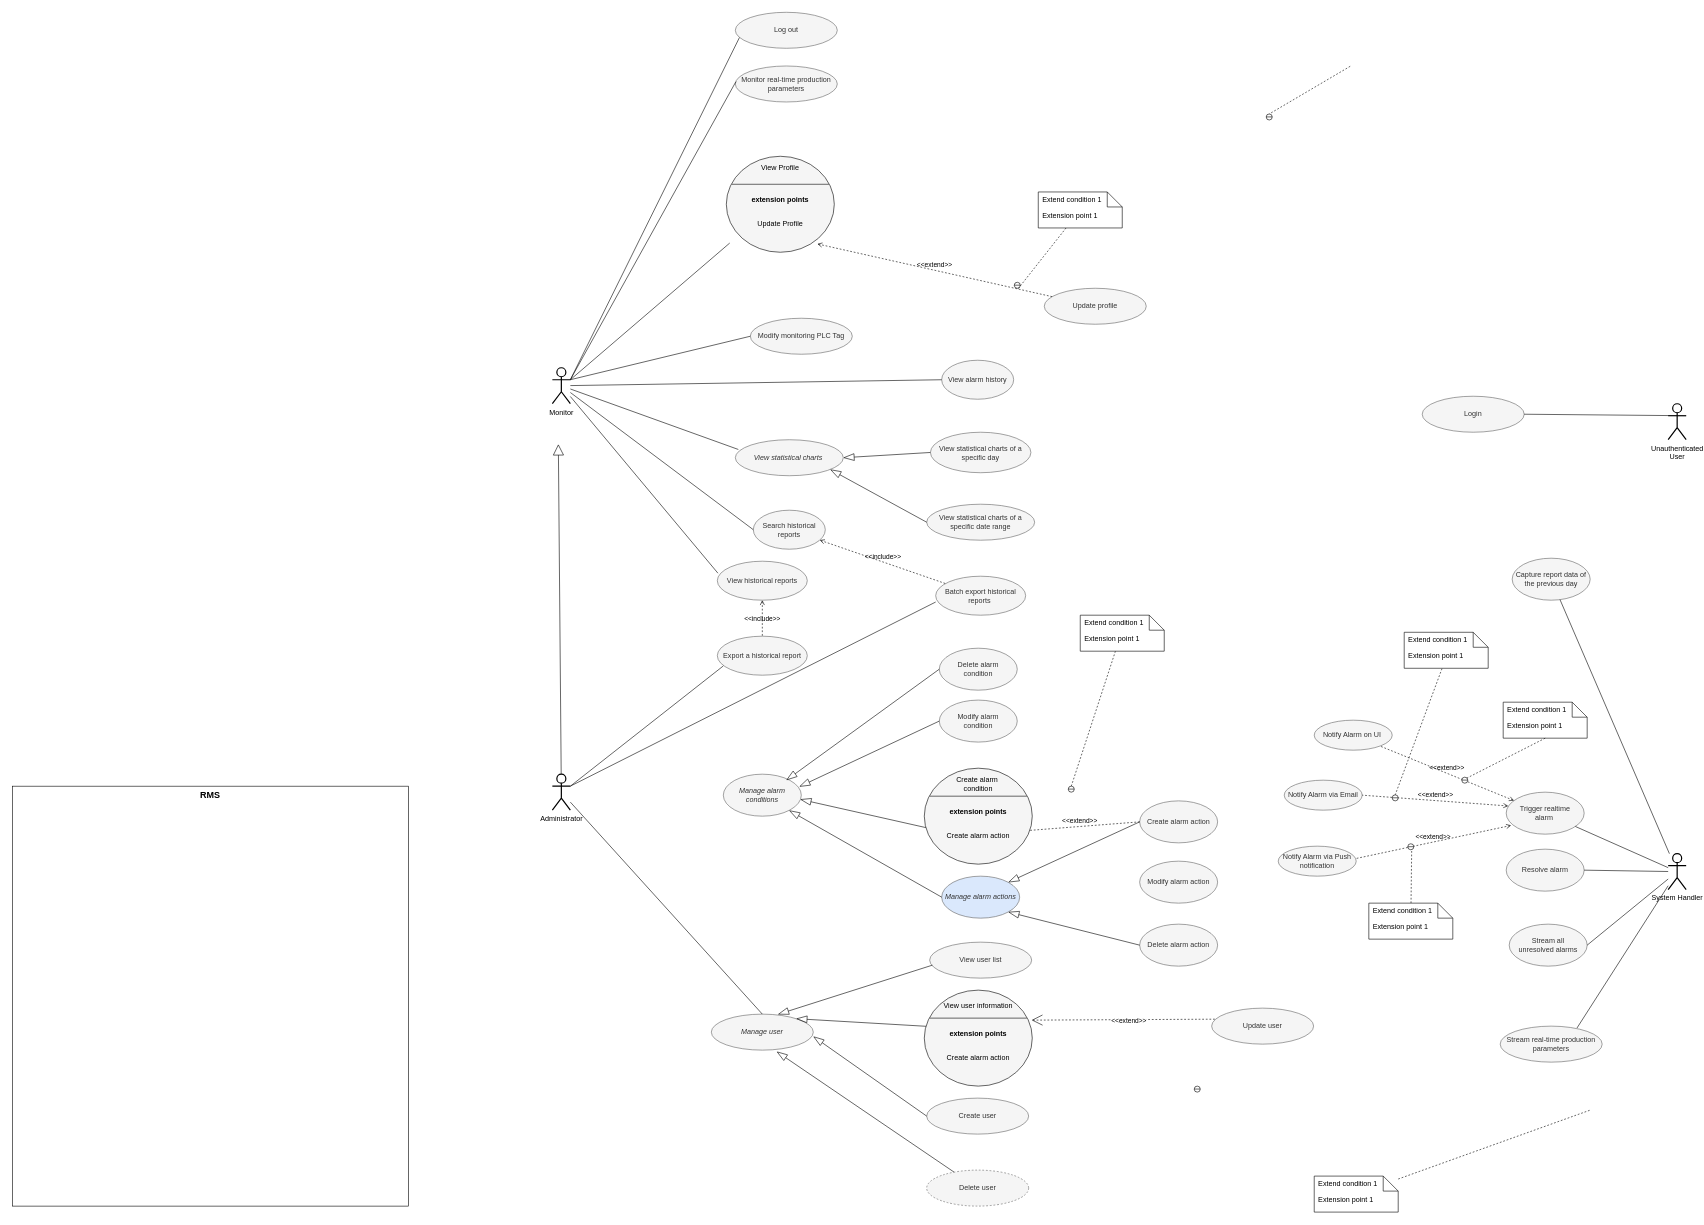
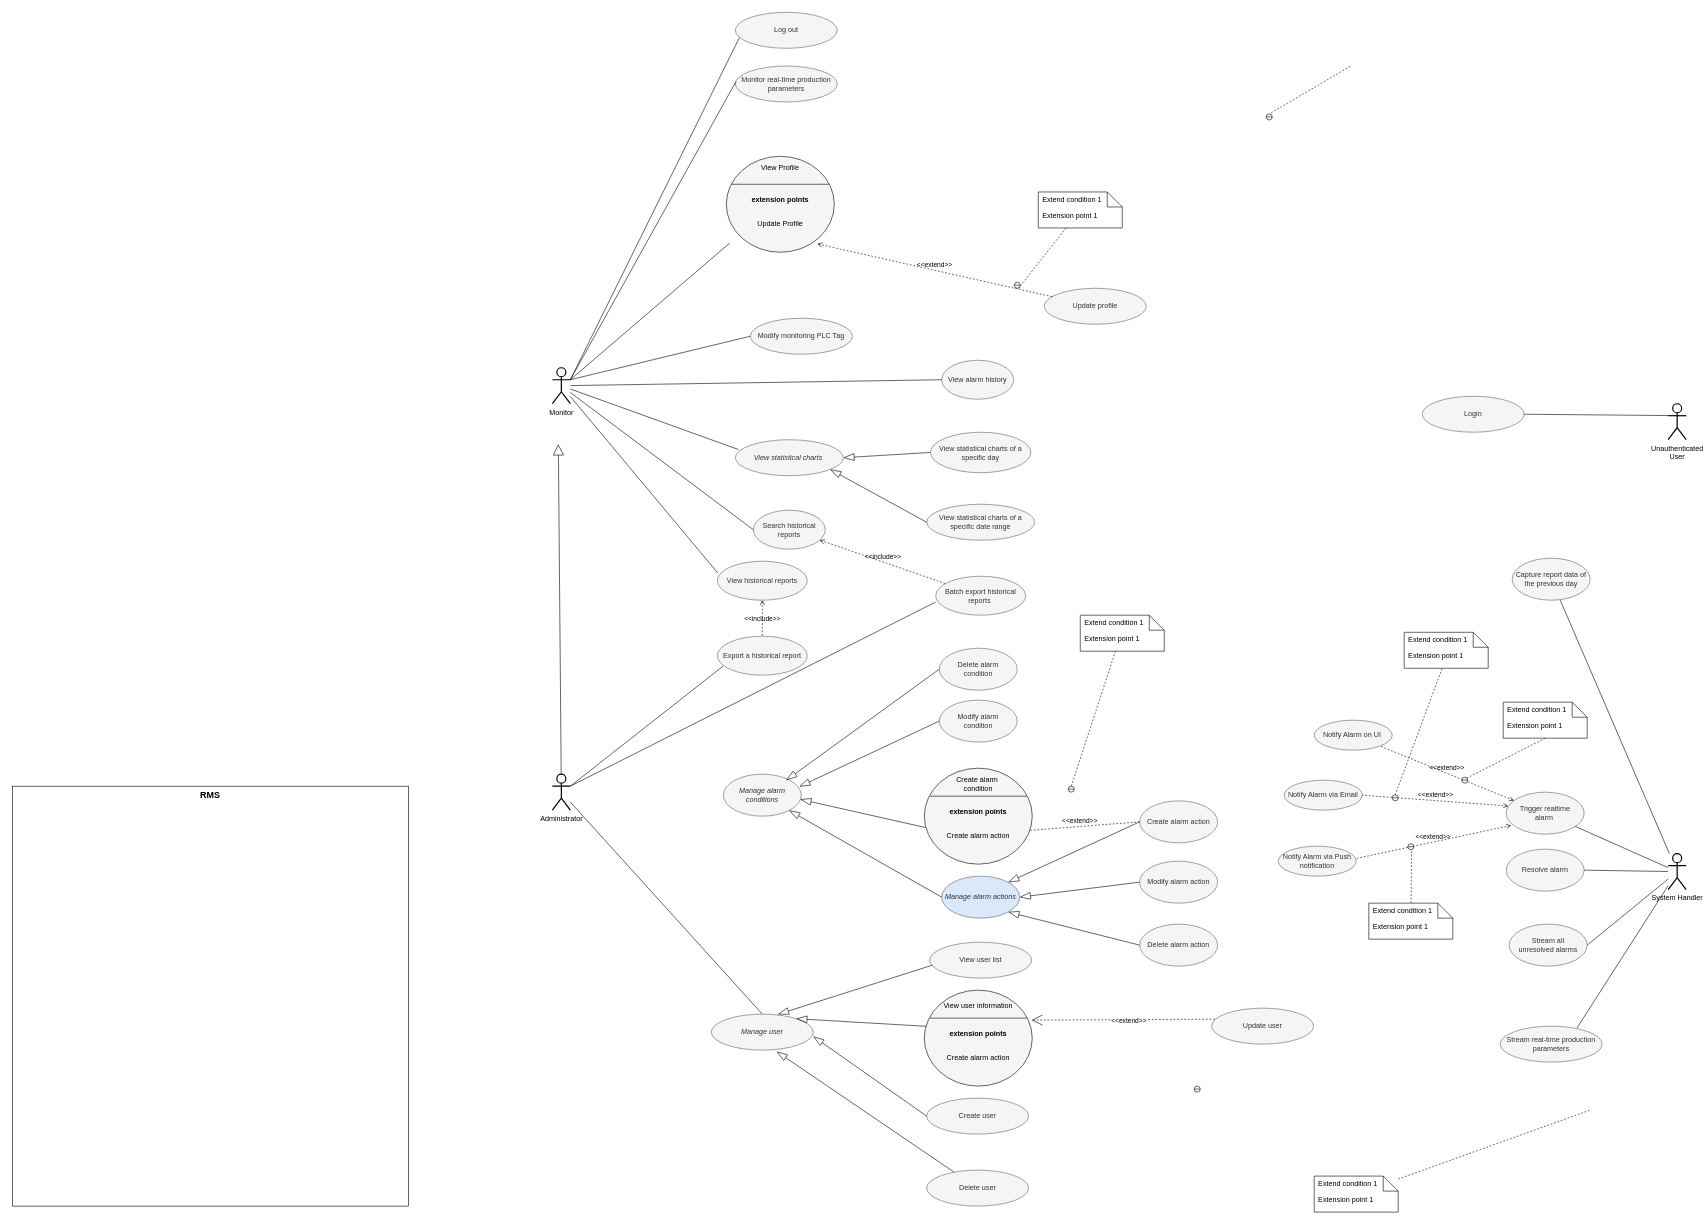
none -> (1085, 889)
(978, 1188) -> (978, 1188)
